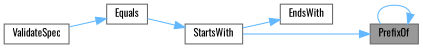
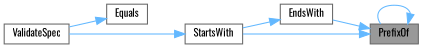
(161, 22) -> (122, 34)
none -> (346, 23)
